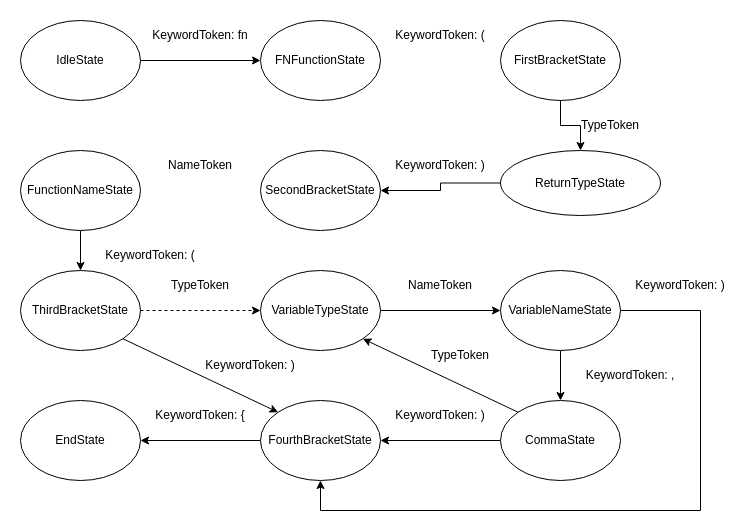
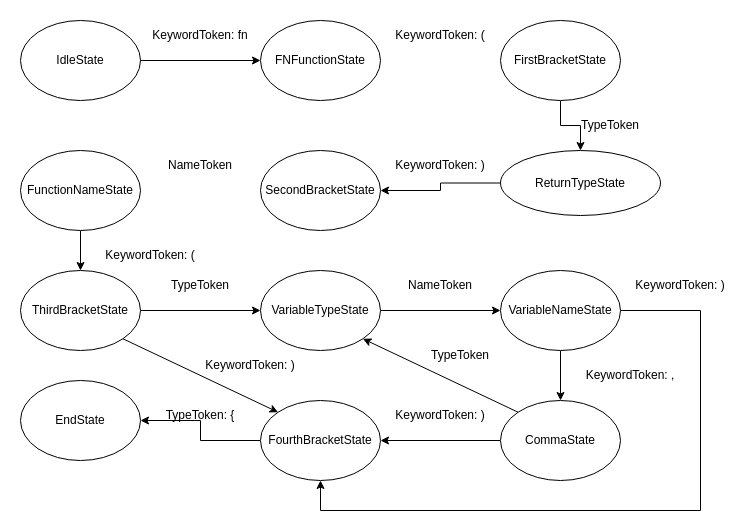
(198, 311) -> (198, 311)
(201, 416) -> (201, 416)
(81, 441) -> (81, 421)
